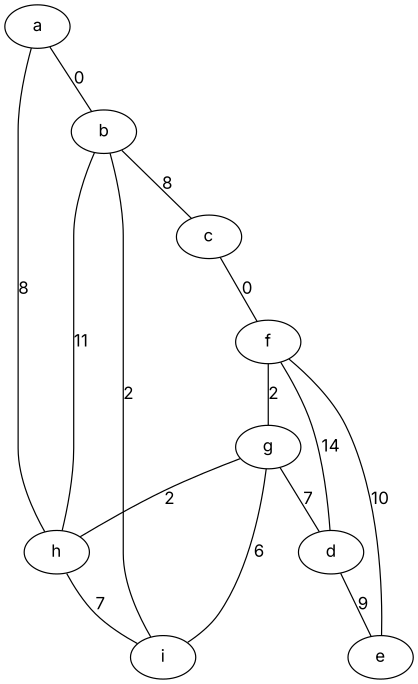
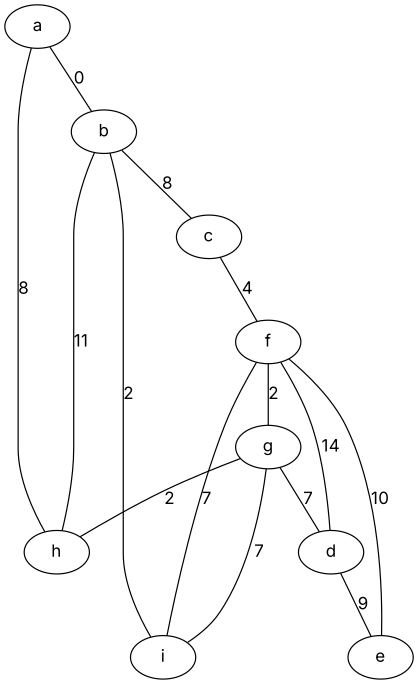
(248, 289) -> (248, 289)
(260, 552) -> (260, 552)
(96, 614) -> (201, 495)
